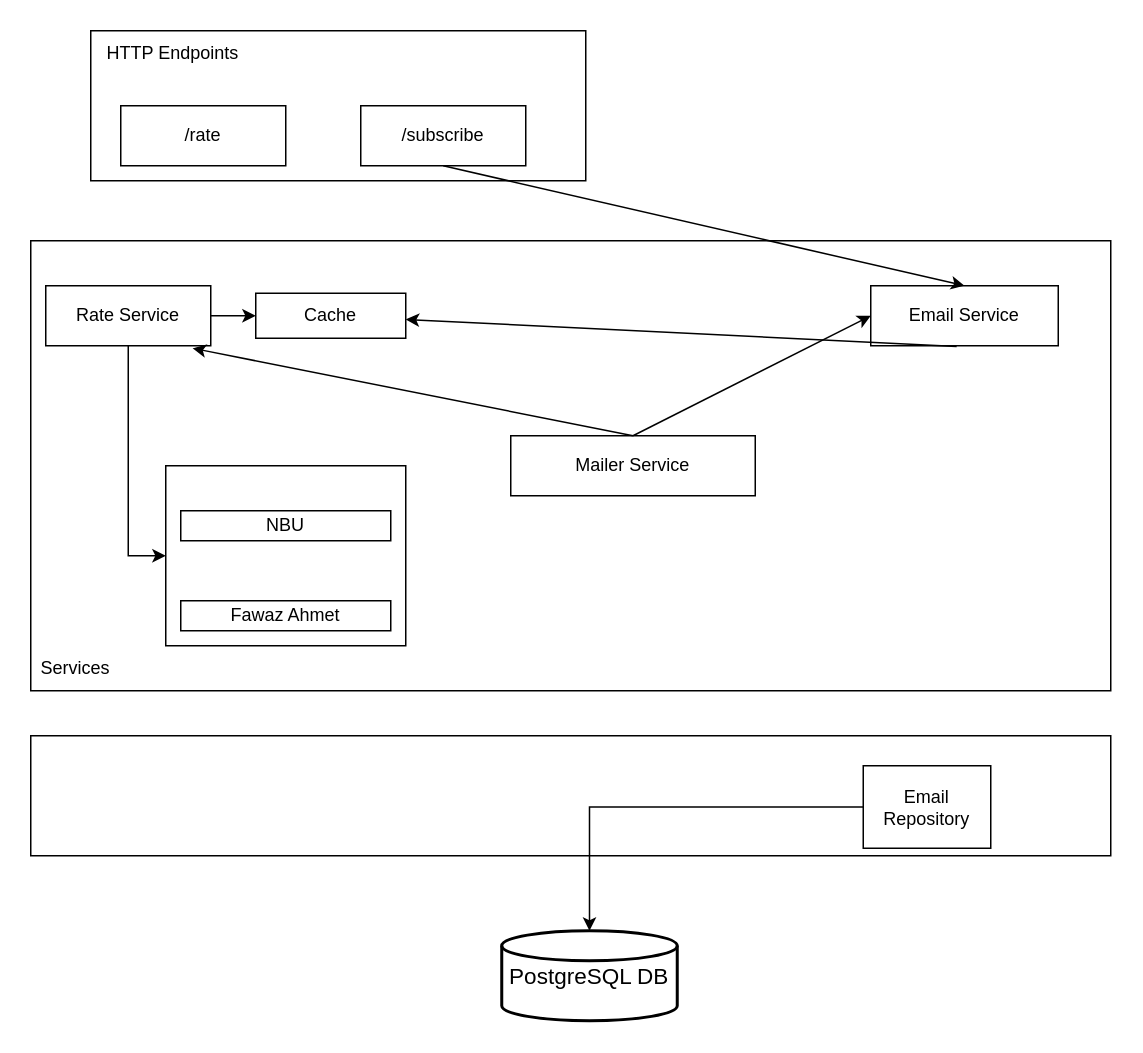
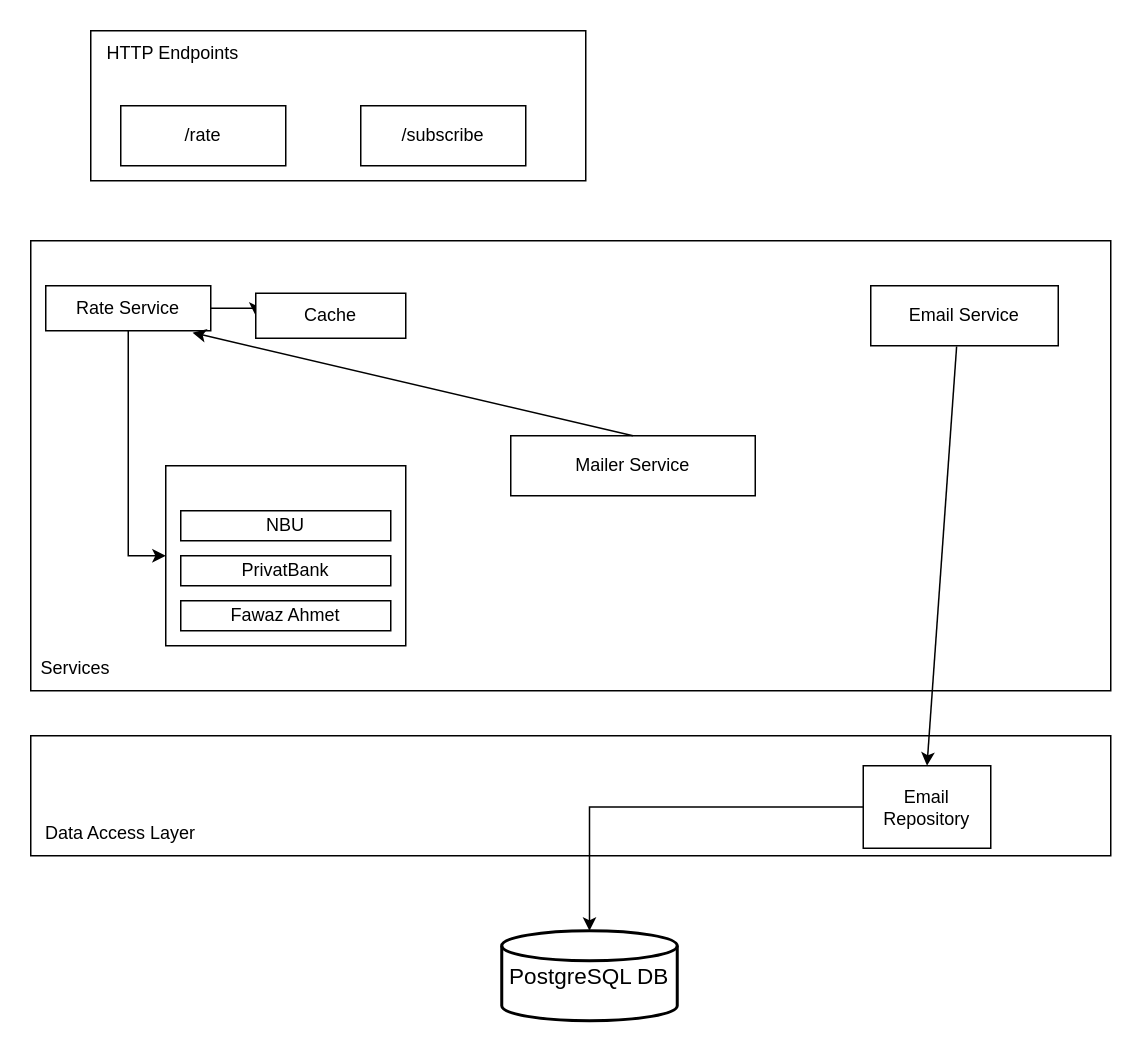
(700, 225) -> none
(128, 316) -> (128, 308)
(616, 330) -> (942, 551)
(727, 388) -> none
none -> (286, 571)
none -> (121, 833)
